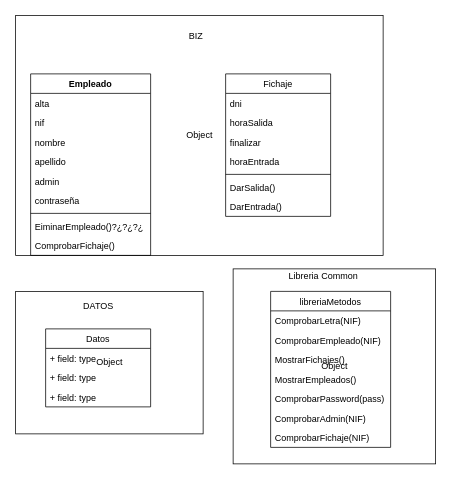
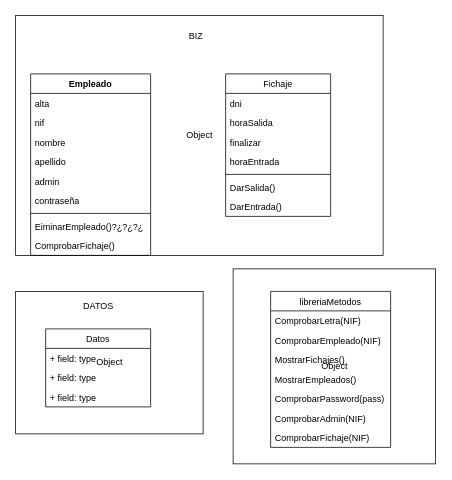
(323, 276) -> none
